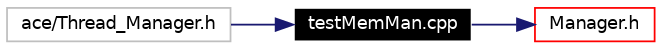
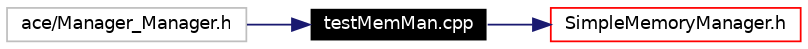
(119, 25) -> (127, 25)
(595, 25) -> (676, 25)
